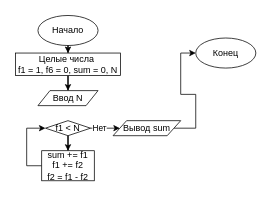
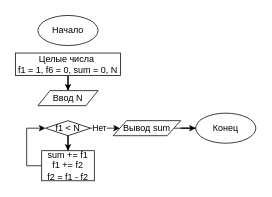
(68, 49) -> none
(225, 53) -> (225, 128)
